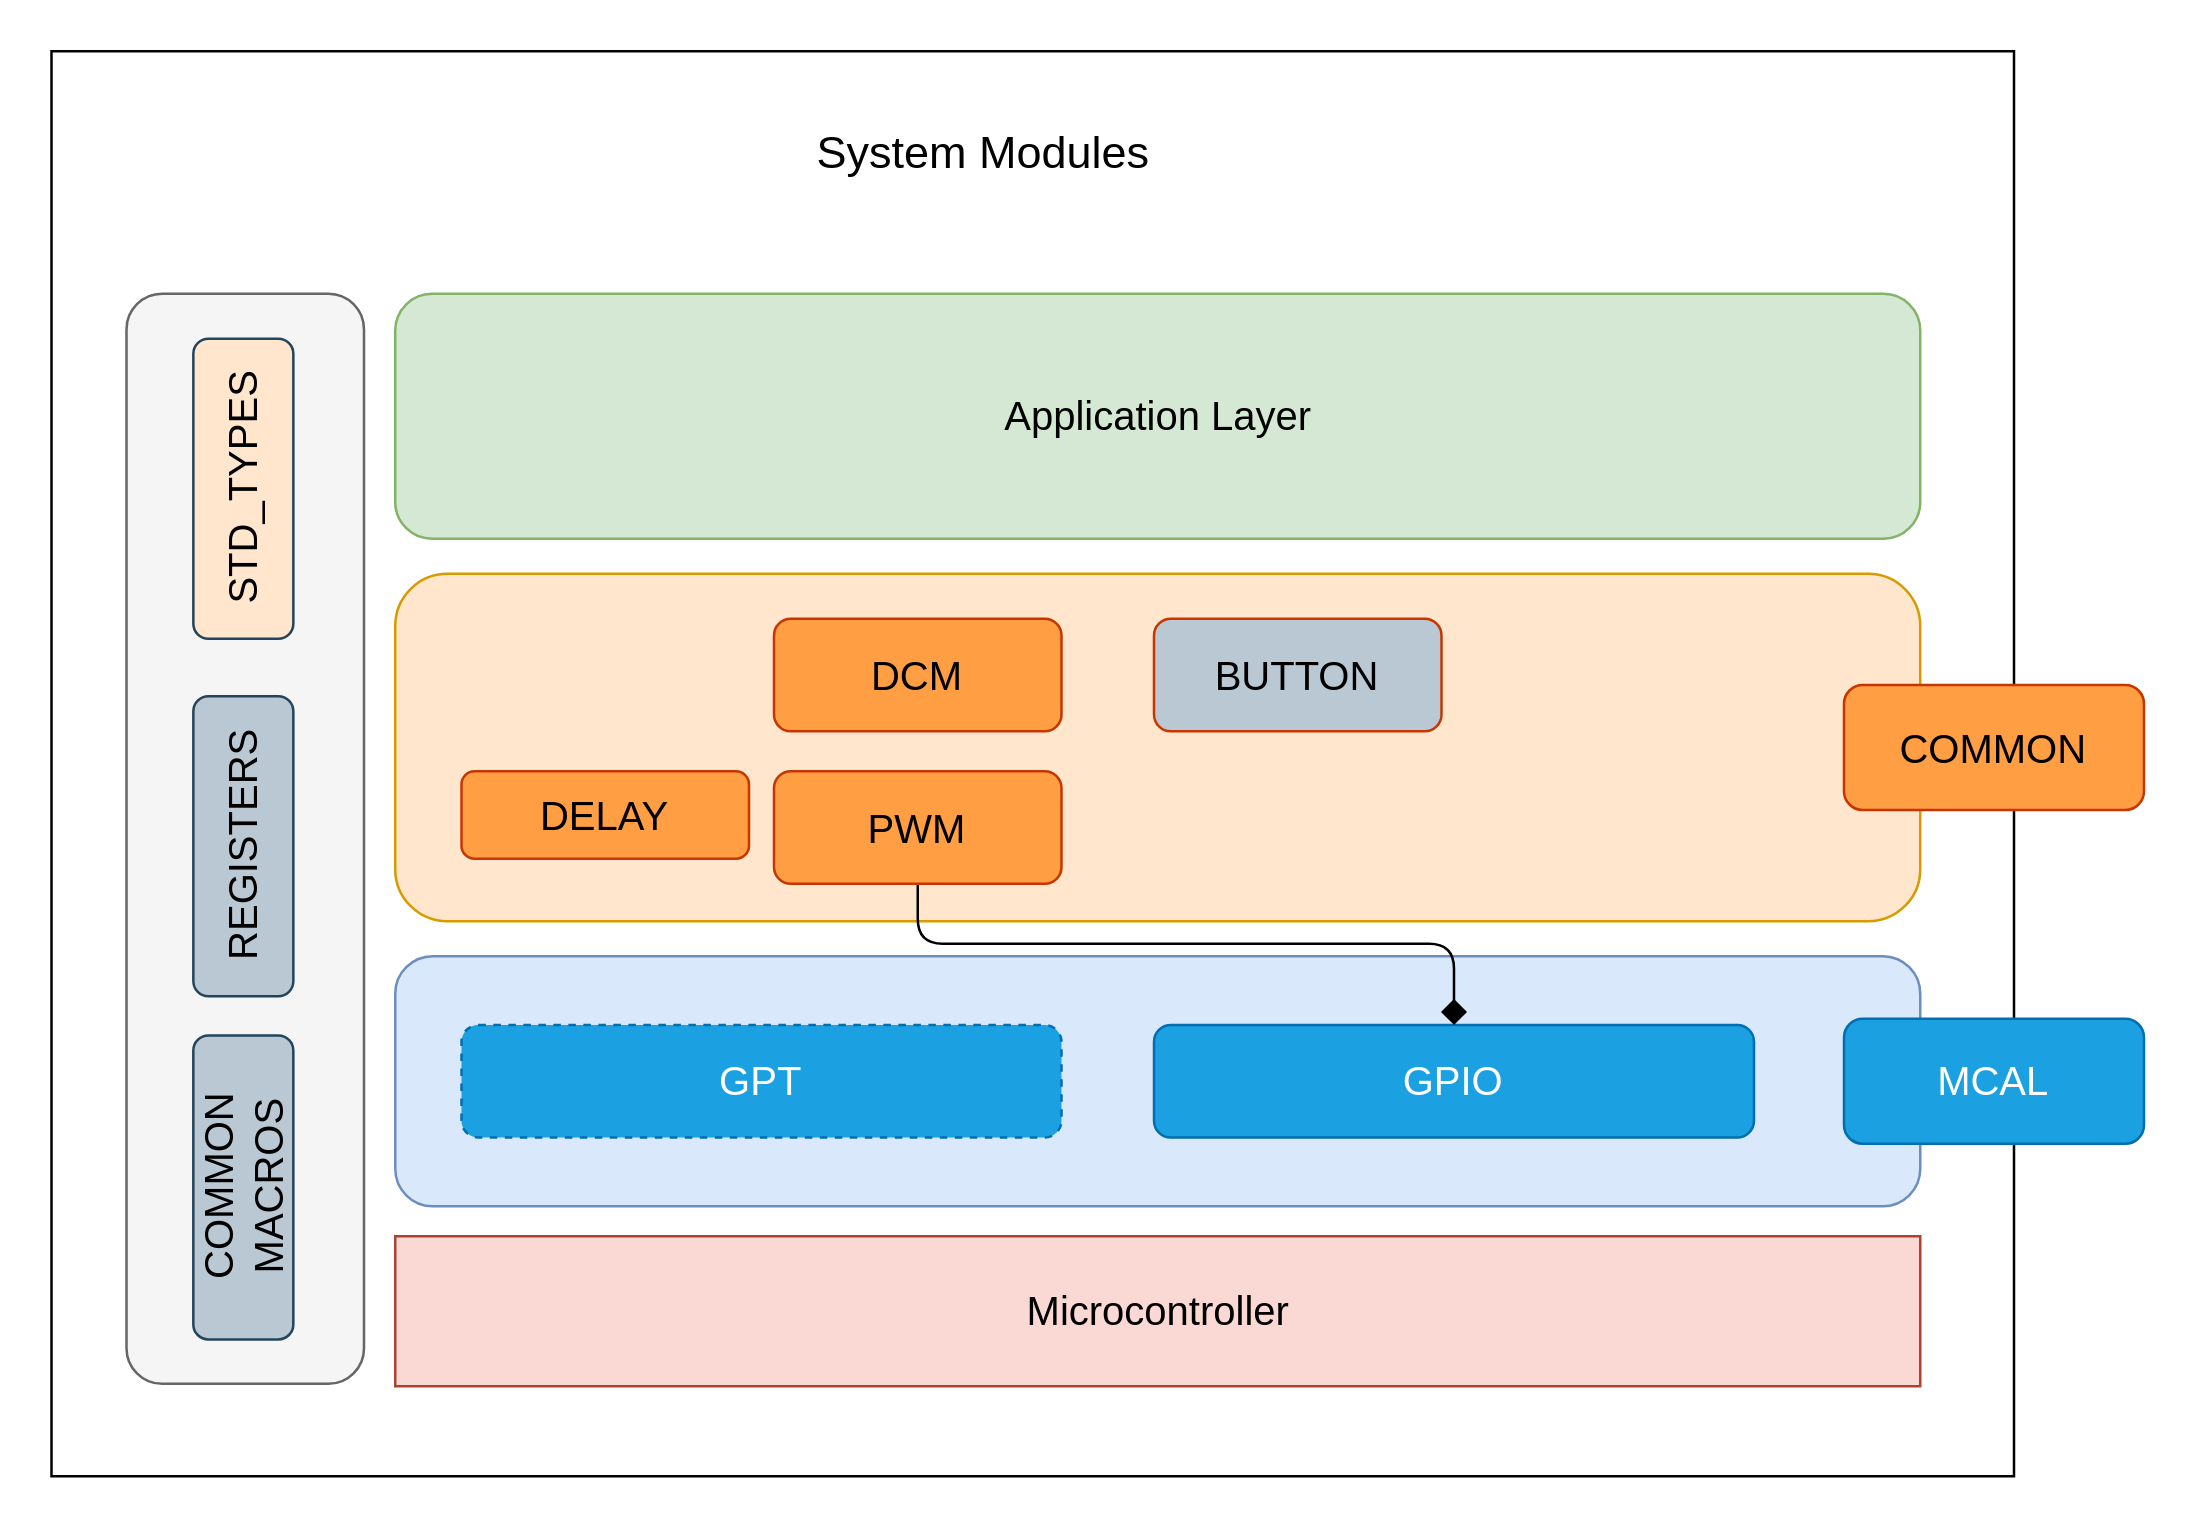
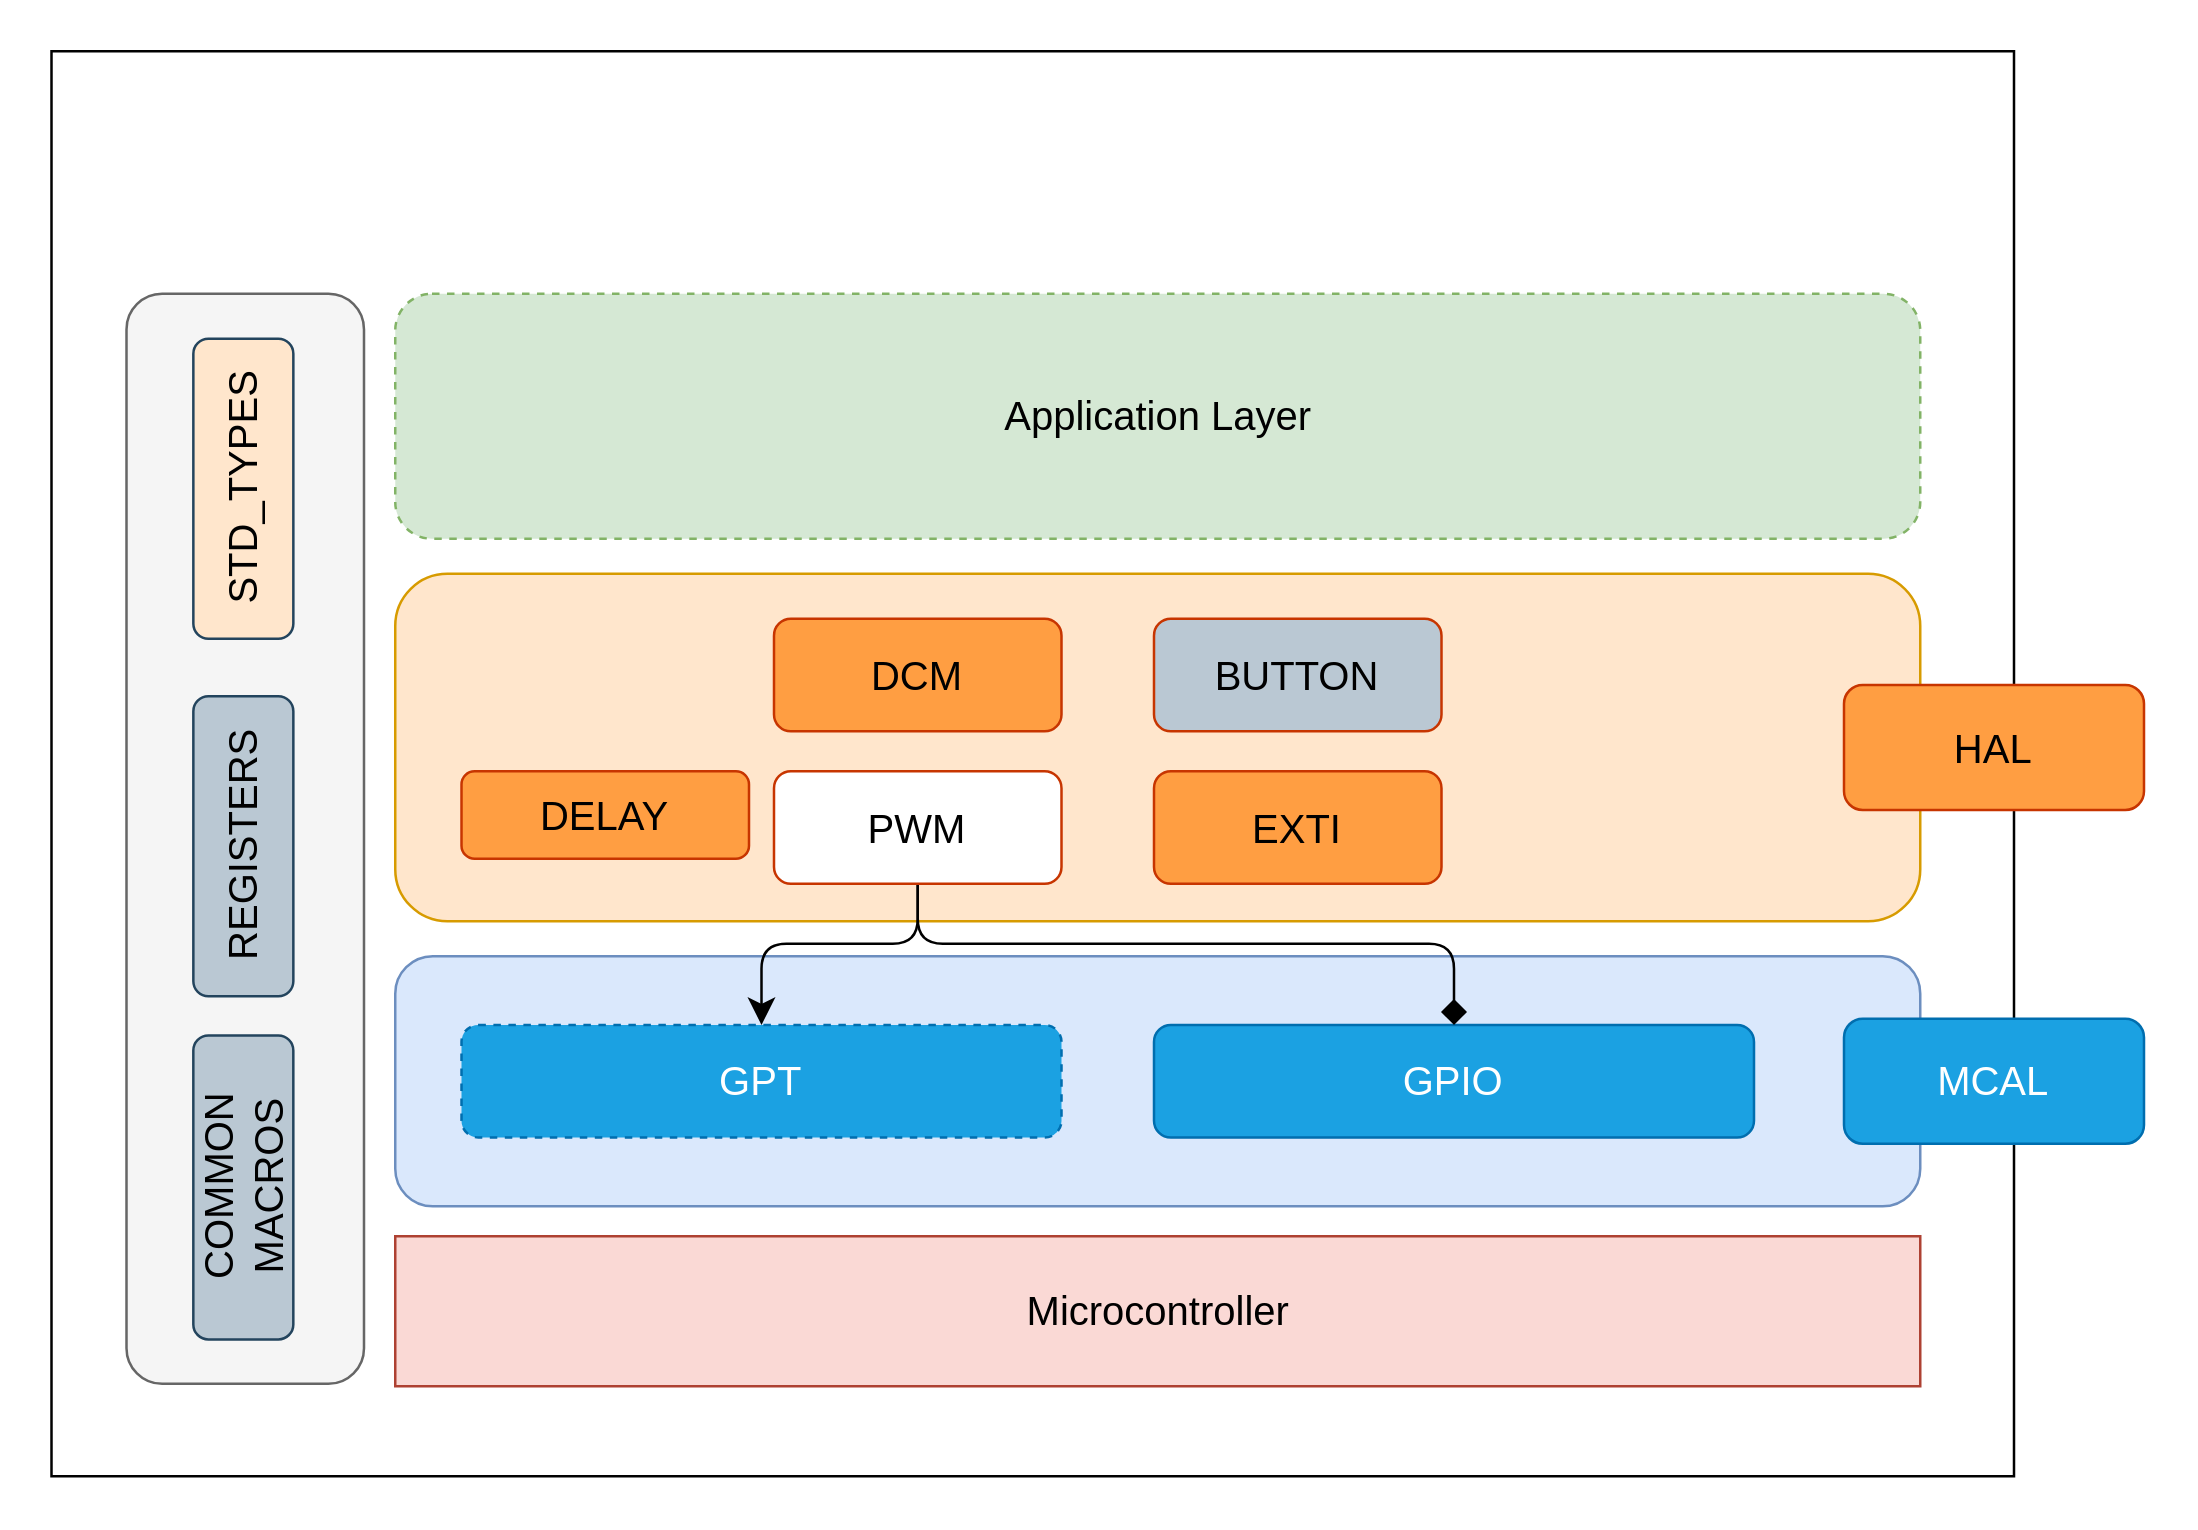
(984, 154) -> none
(1158, 416) -> (1158, 416)
(1994, 749) -> (1994, 749)
(918, 828) -> (918, 828)
none -> (1298, 828)
none -> (816, 944)
